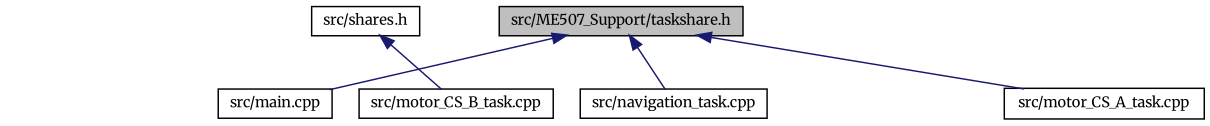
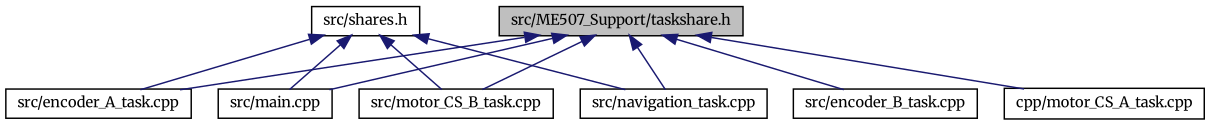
none -> (325, 58)
none -> (545, 59)
none -> (517, 62)
none -> (99, 104)
none -> (885, 104)
(1104, 104) -> (1104, 104)
